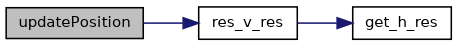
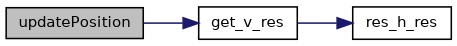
(248, 23) -> (248, 23)
(402, 23) -> (402, 23)
